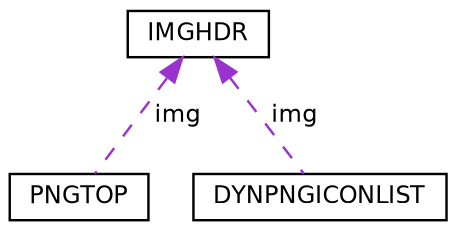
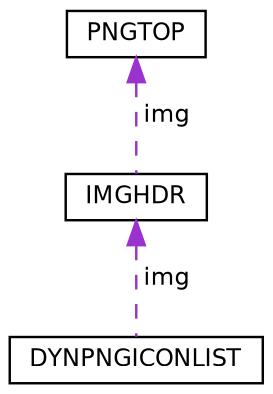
(131, 126) -> (136, 128)
